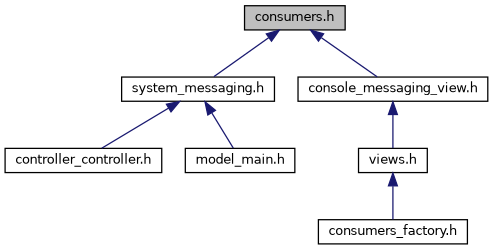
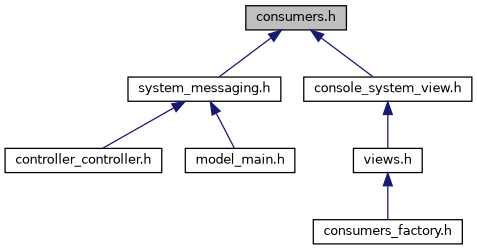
(393, 89) -> (388, 89)
